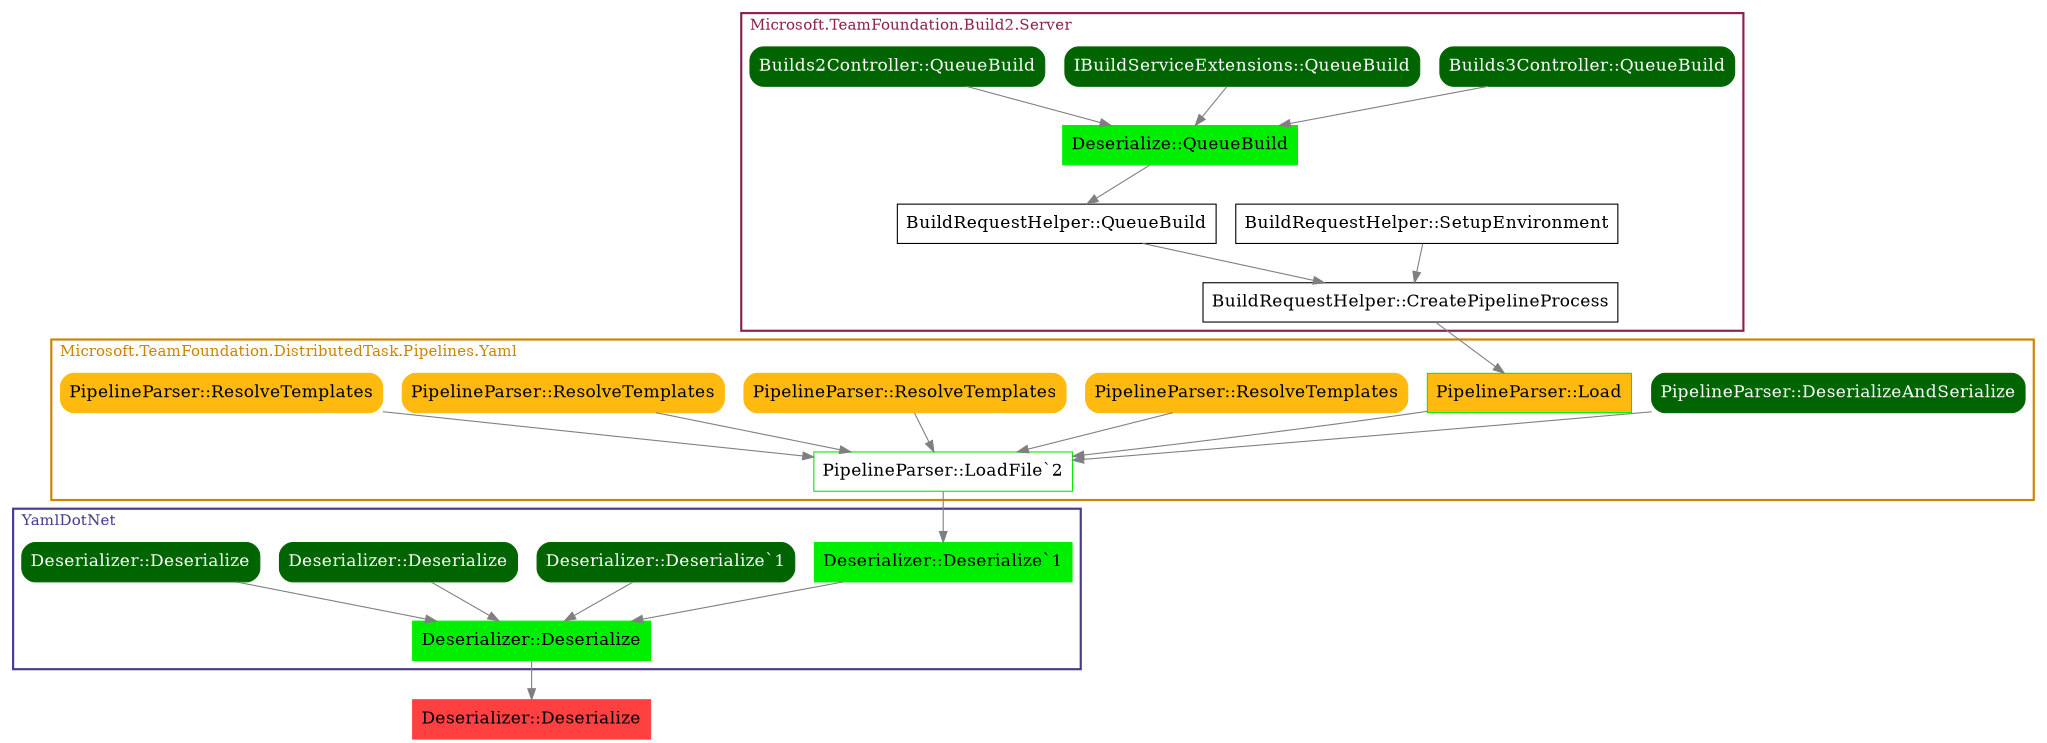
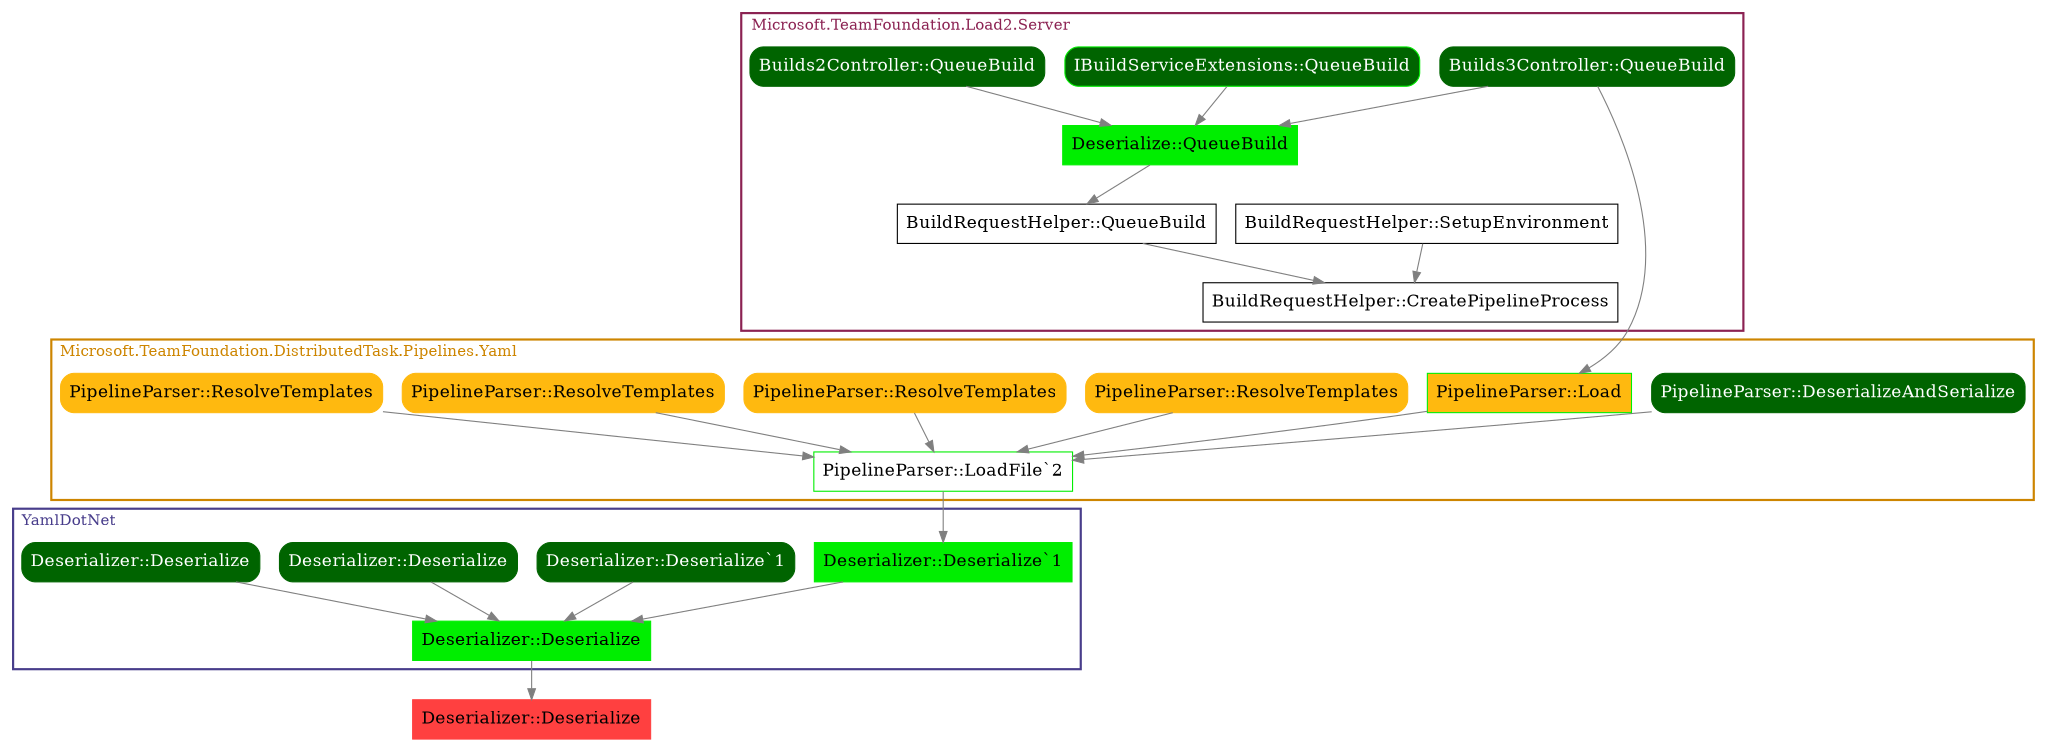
(911, 26) -> (911, 26)
(1242, 67) -> (1242, 67)
(1468, 347) -> (1644, 233)
